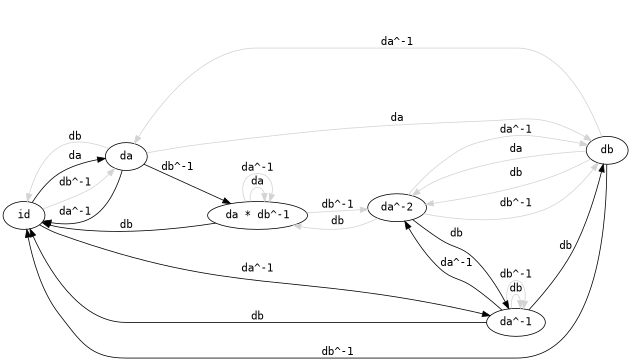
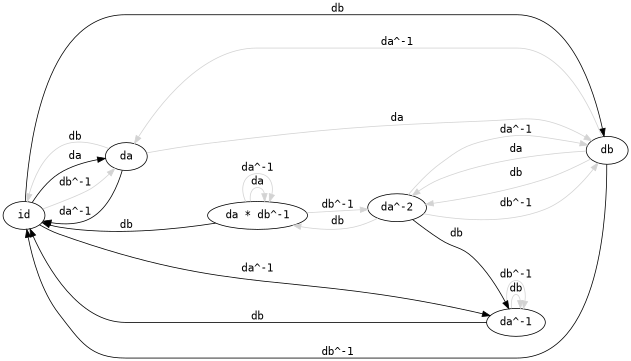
(184, 182) -> none
(575, 246) -> (282, 15)
(450, 276) -> none
